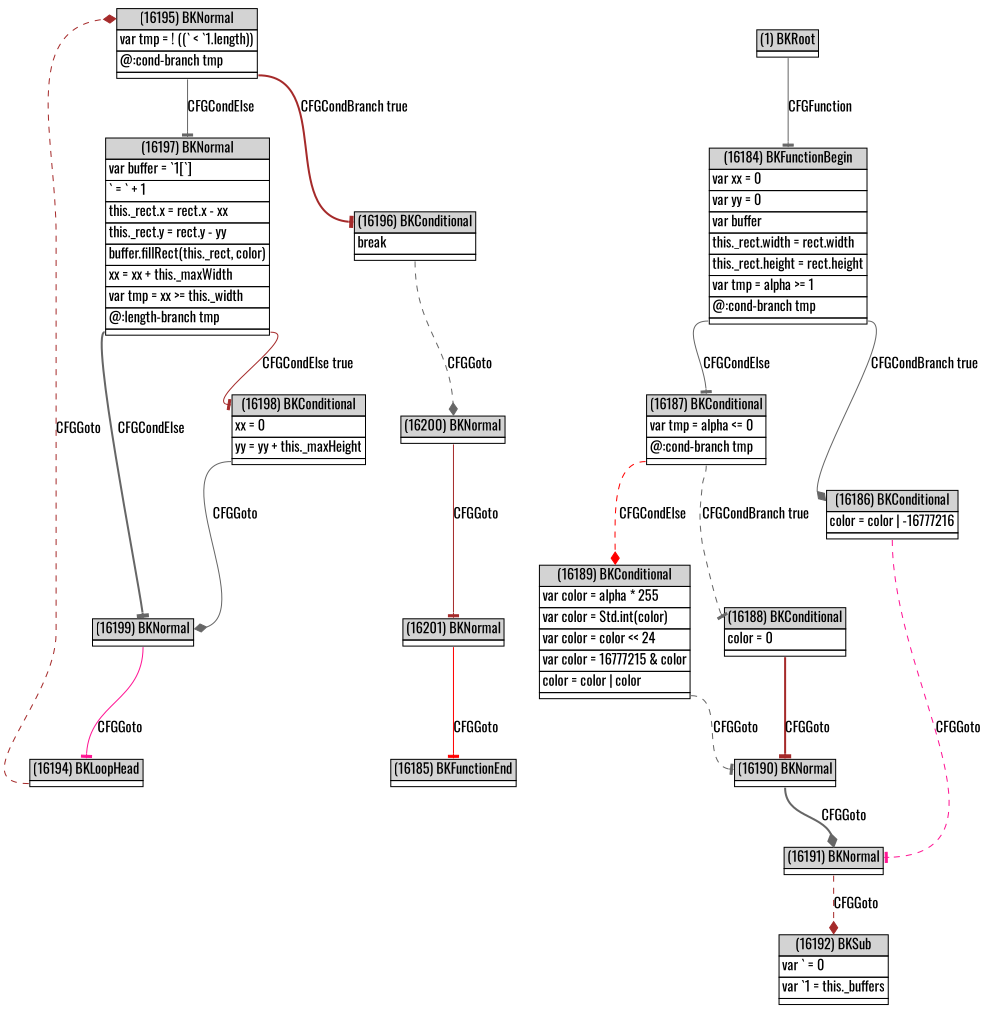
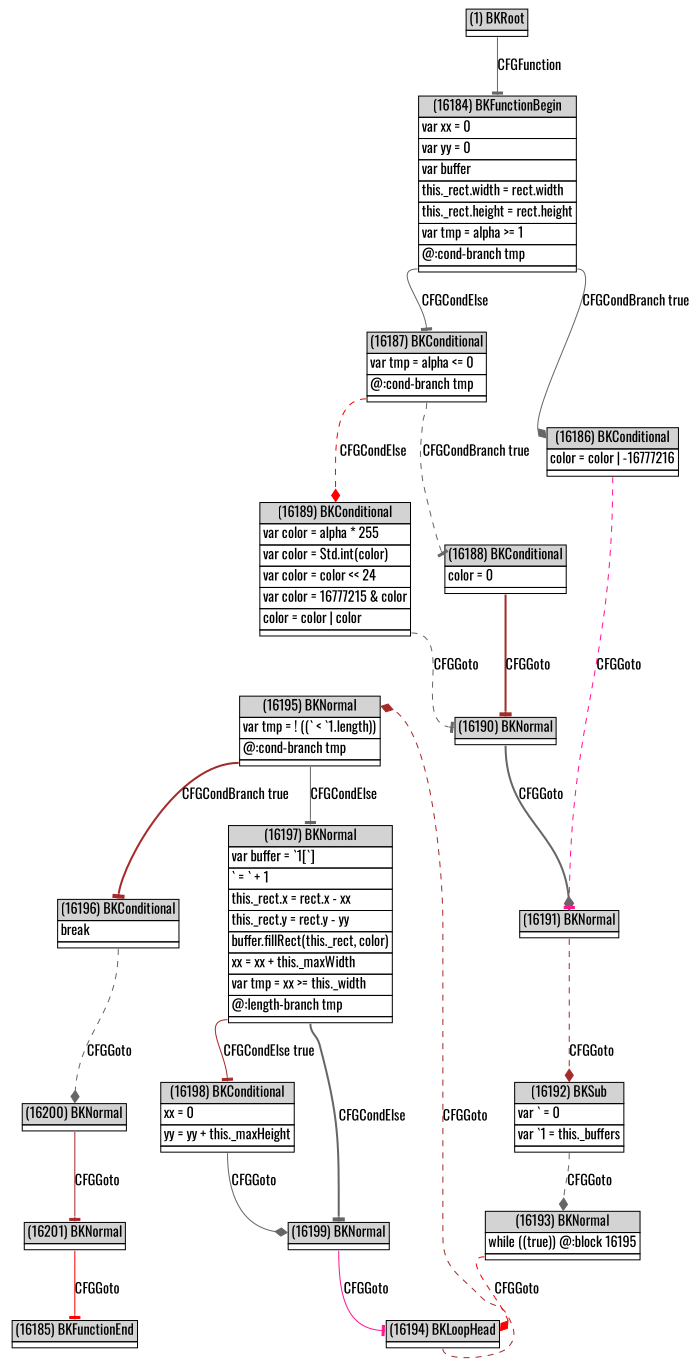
none -> (562, 1236)
